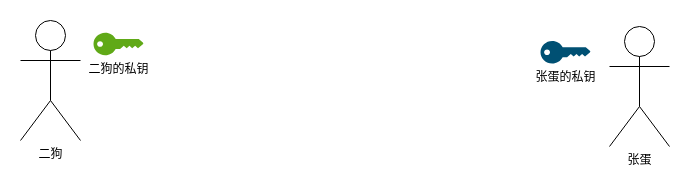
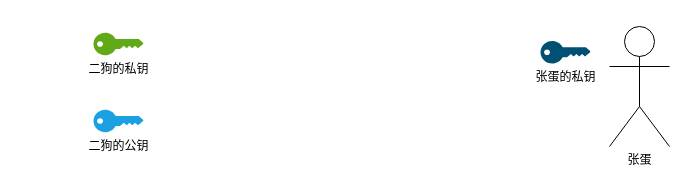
(51, 81) -> none
none -> (119, 121)
